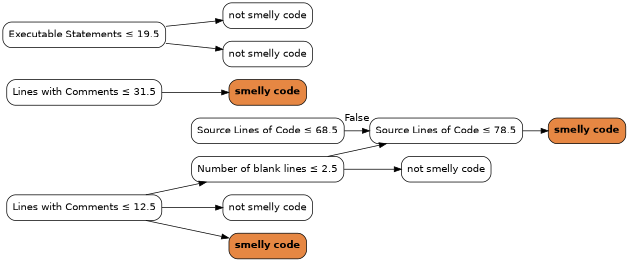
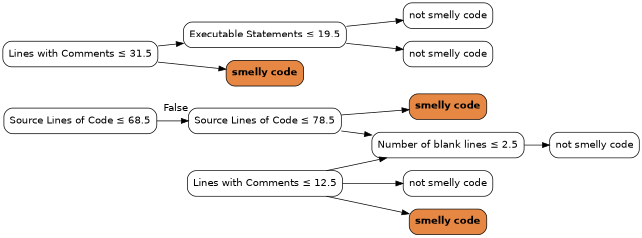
none -> (167, 45)
(353, 151) -> (353, 133)
